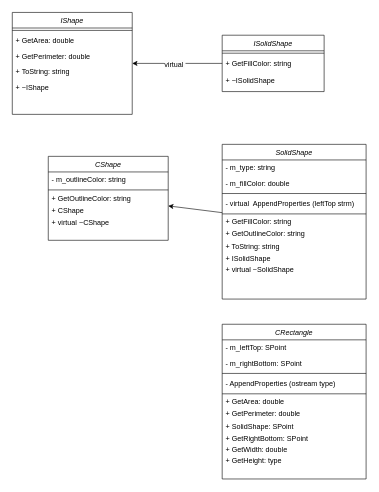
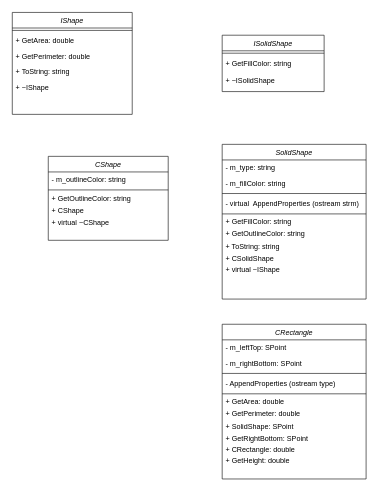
(178, 63) -> none
(260, 184) -> (260, 184)
(303, 204) -> (304, 204)
(196, 209) -> none
(250, 259) -> (250, 259)
(262, 270) -> (256, 270)
(258, 450) -> (262, 450)
(257, 461) -> (260, 461)
